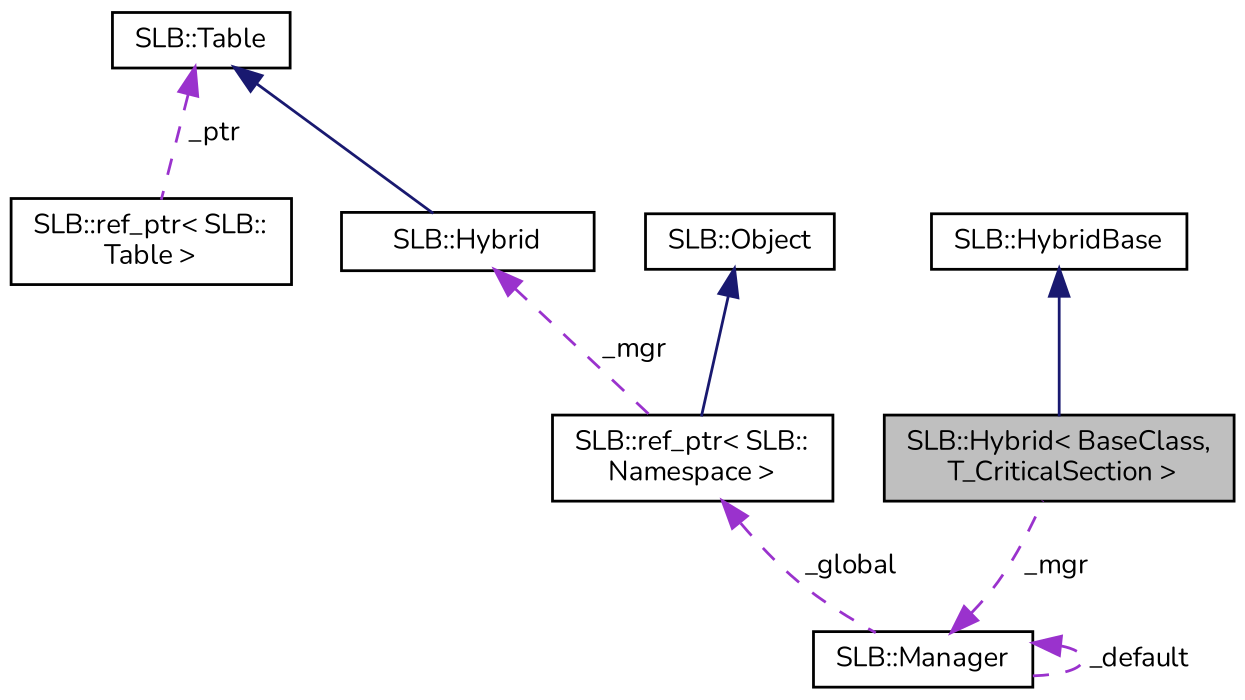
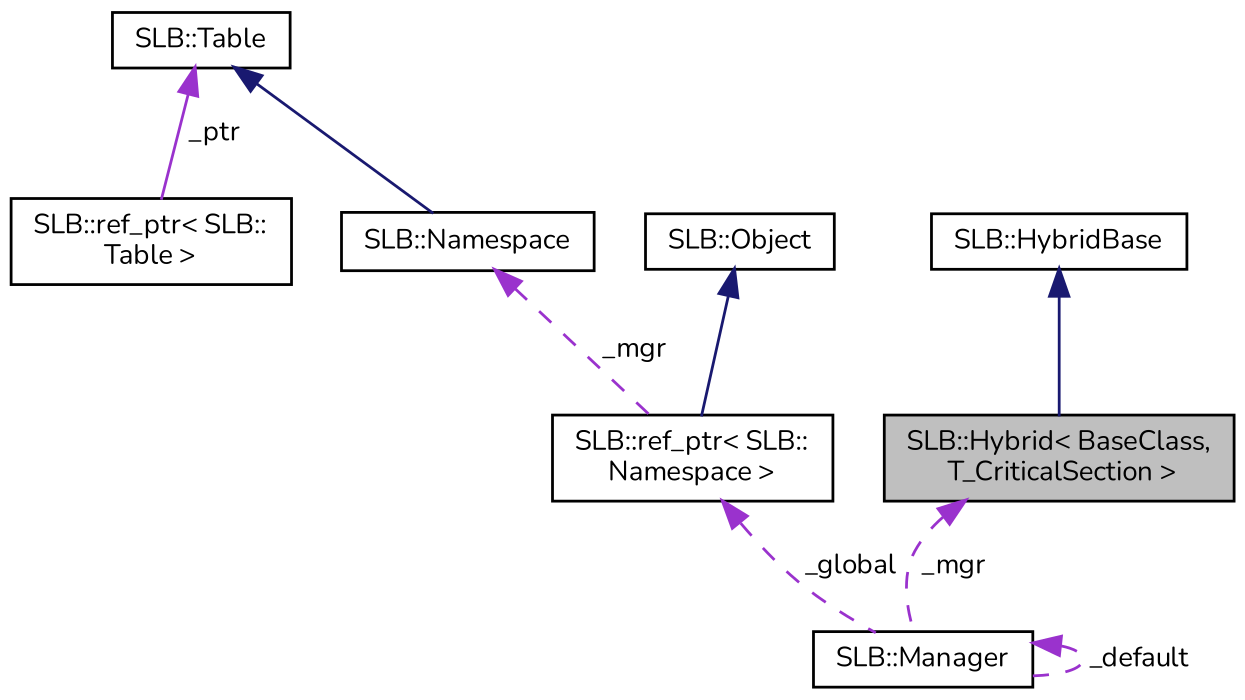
(175, 147) -> (175, 147)
(468, 242) -> (468, 242)
(1012, 560) -> (908, 569)
